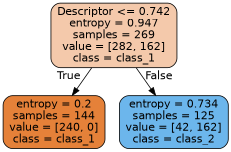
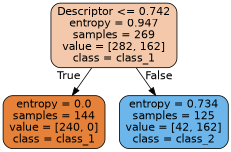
(54, 122) -> (54, 122)
